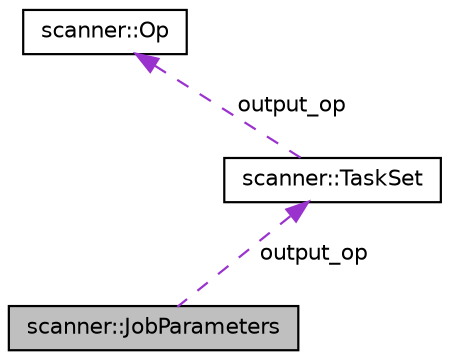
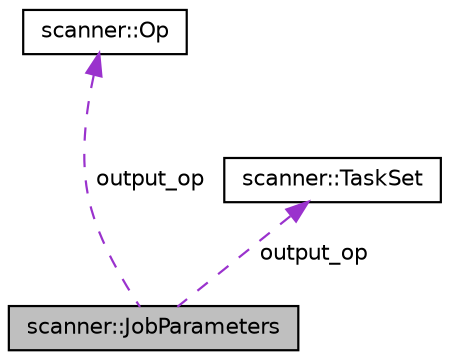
(229, 112) -> (88, 197)
